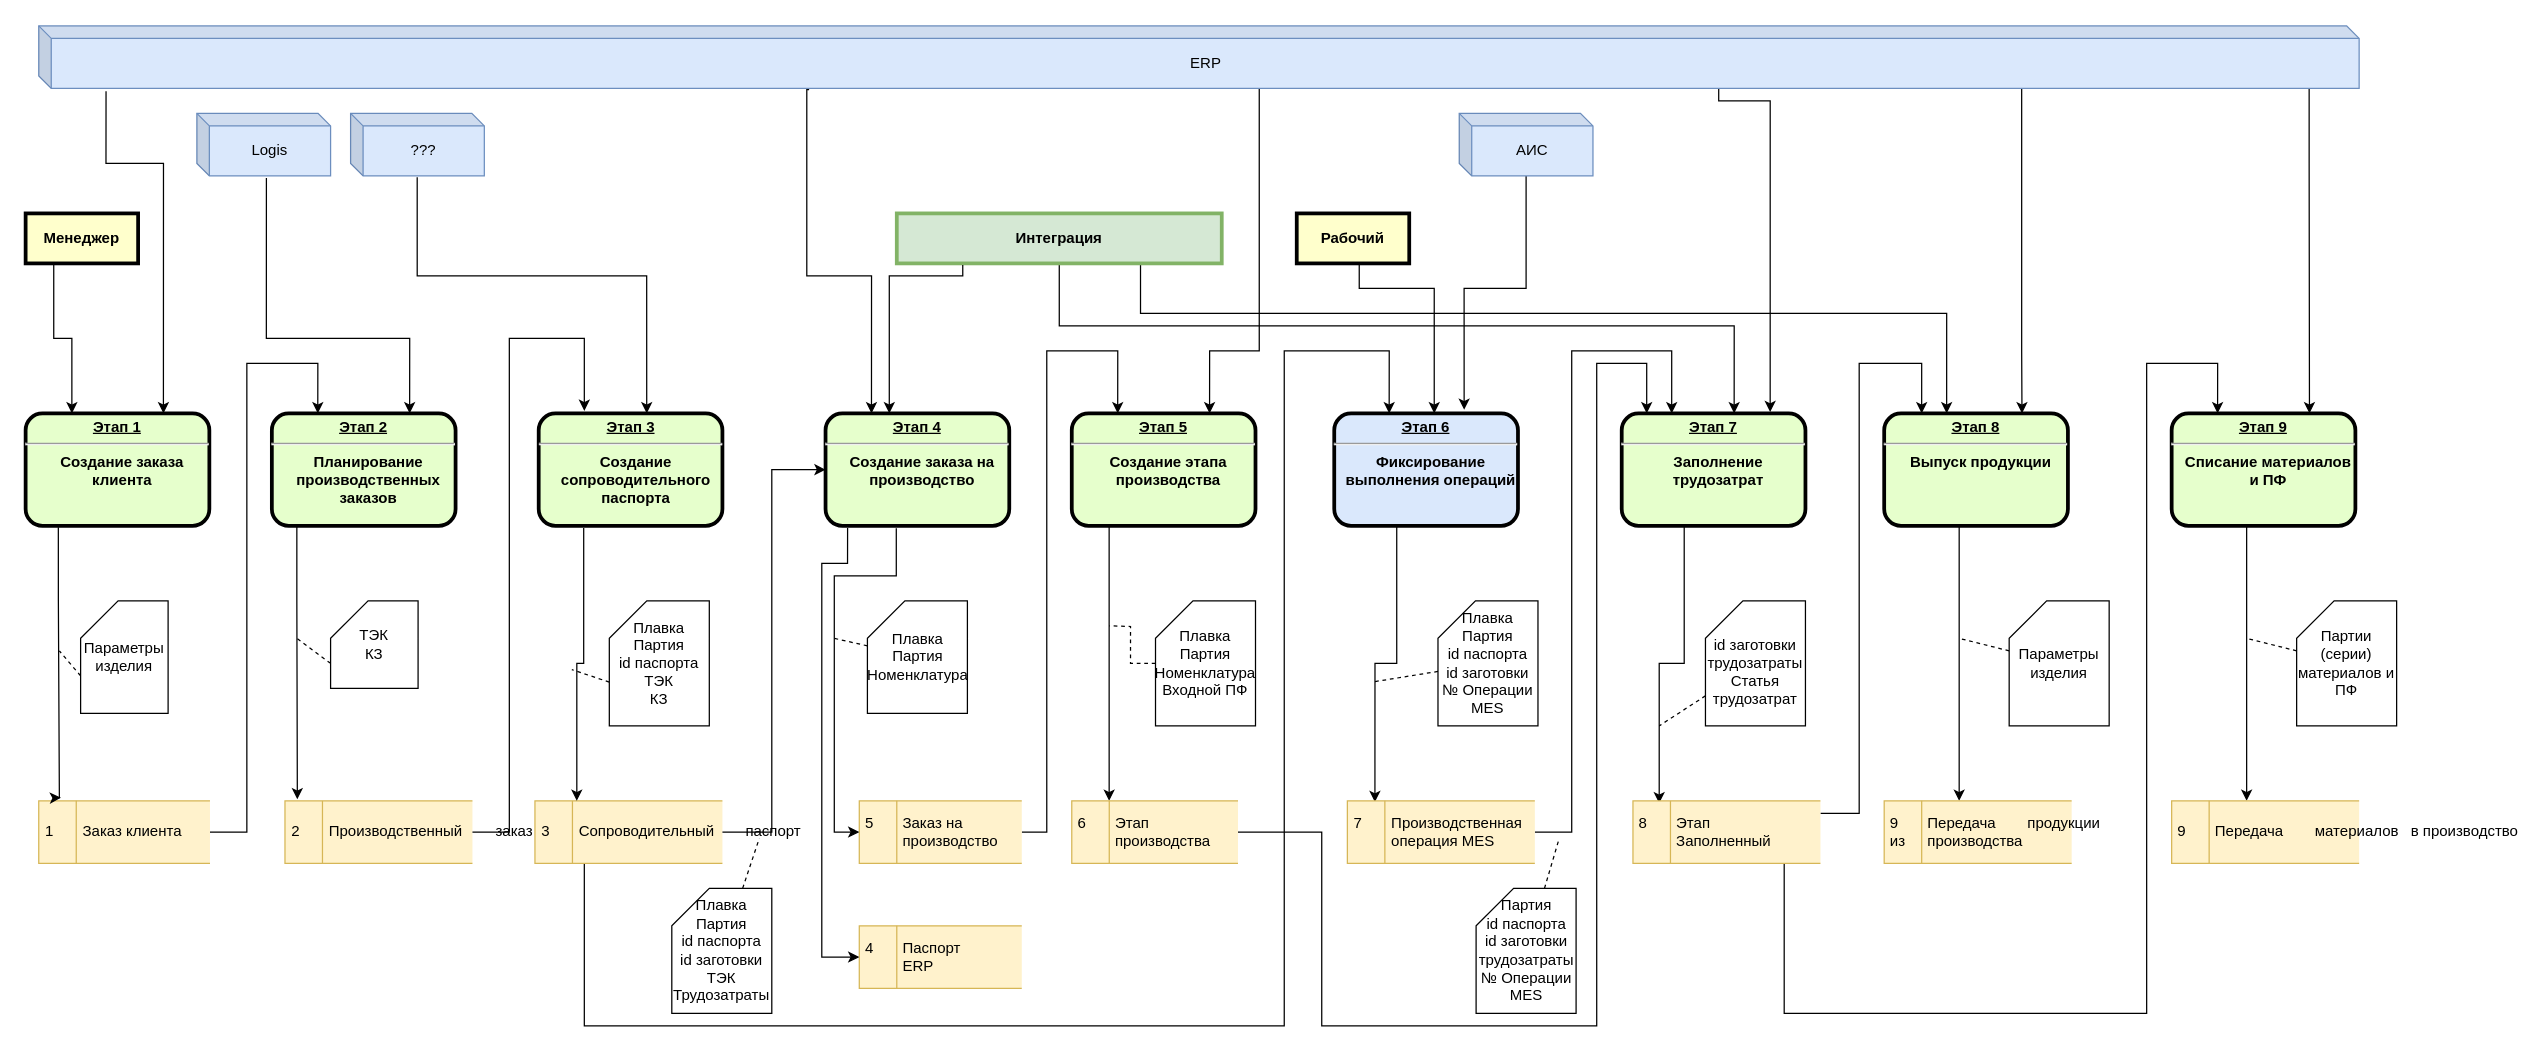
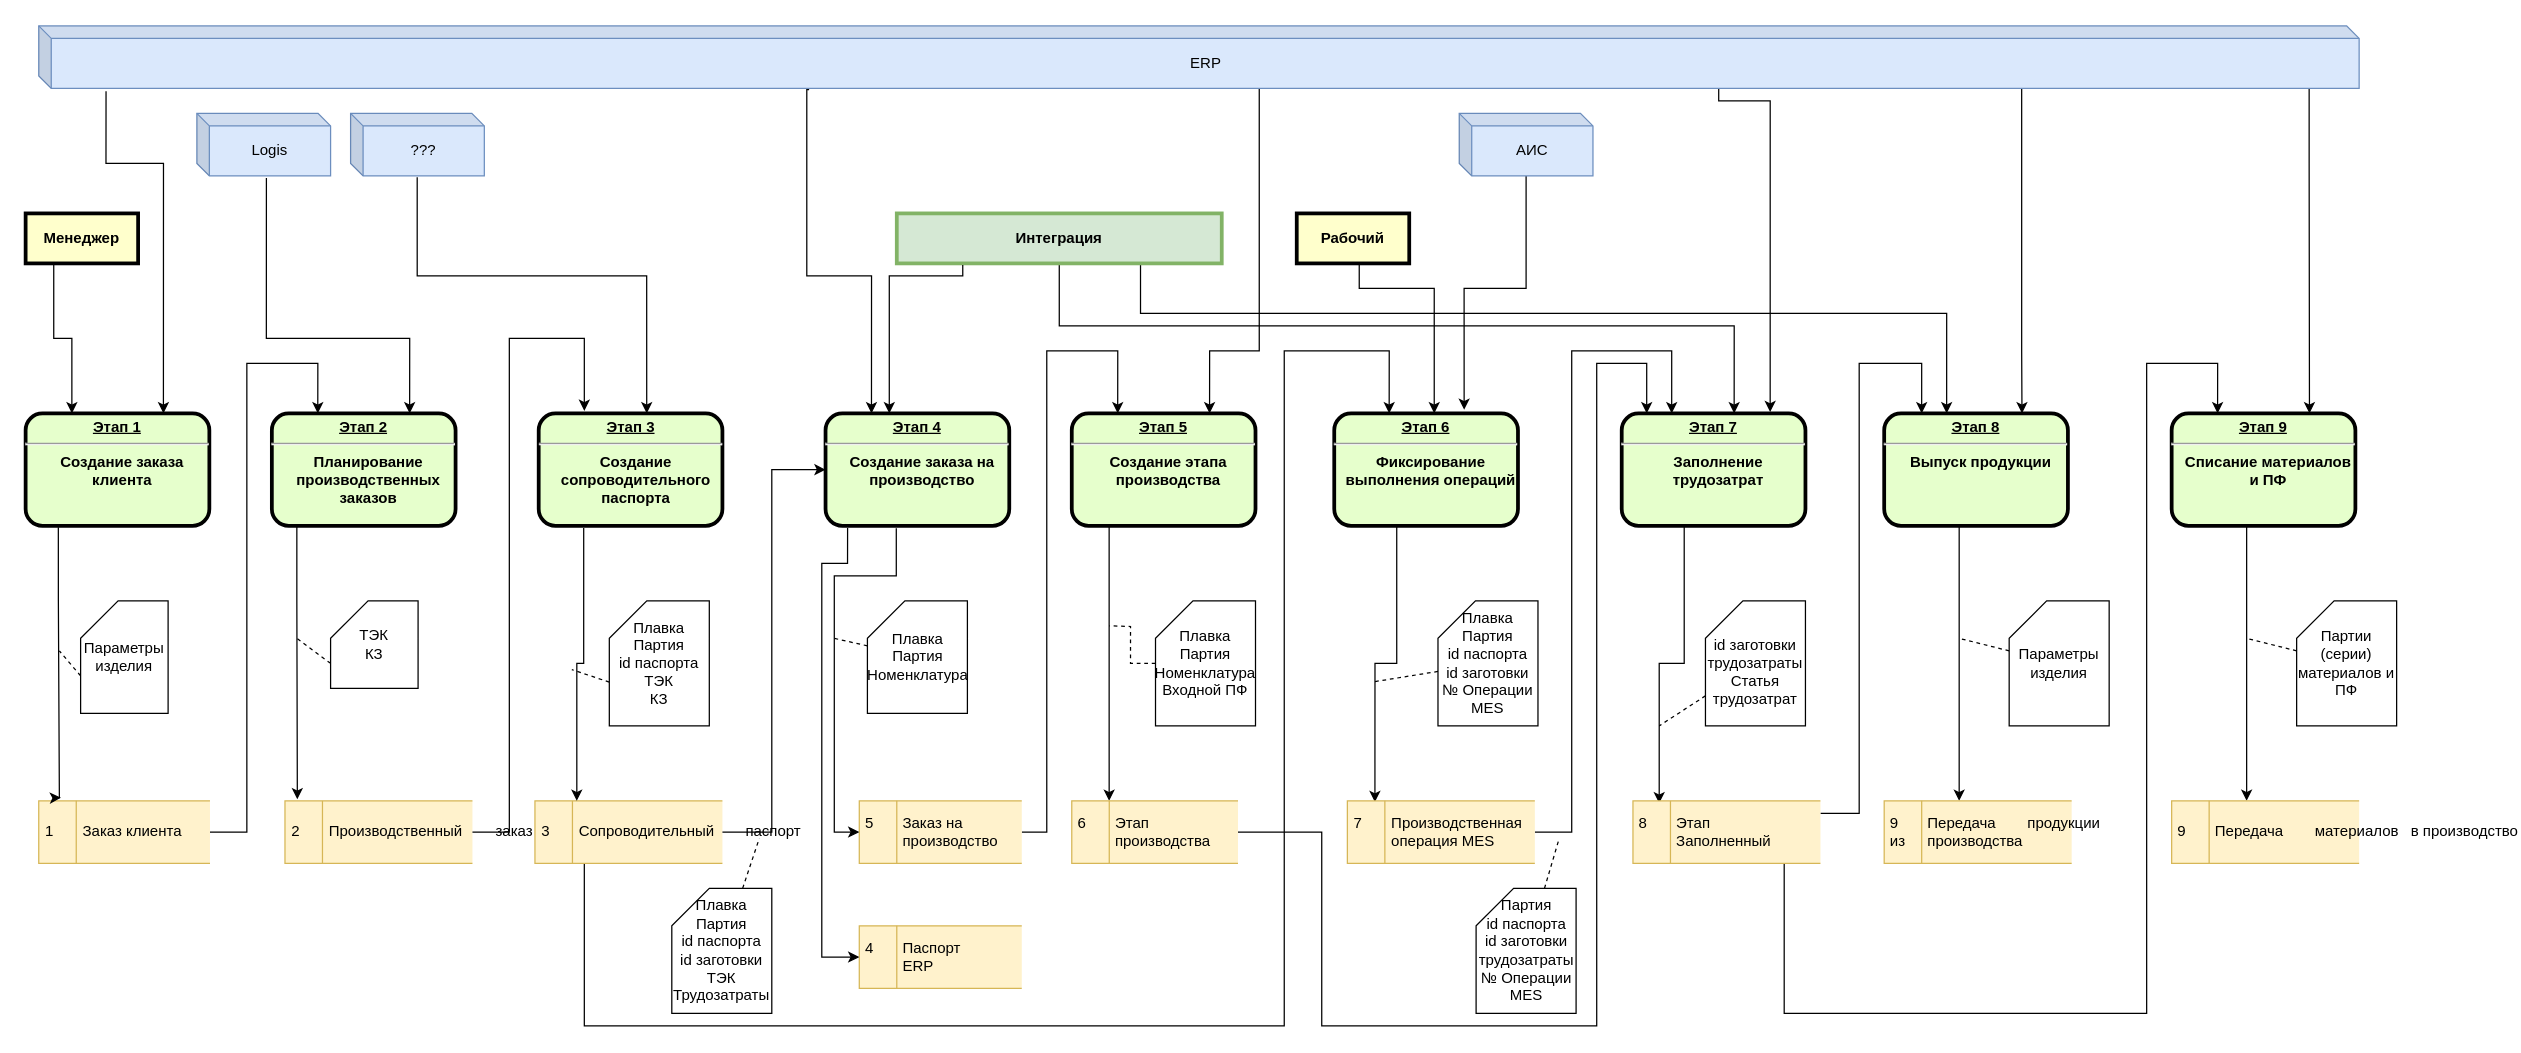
(1426, 469) -> (1426, 469)
